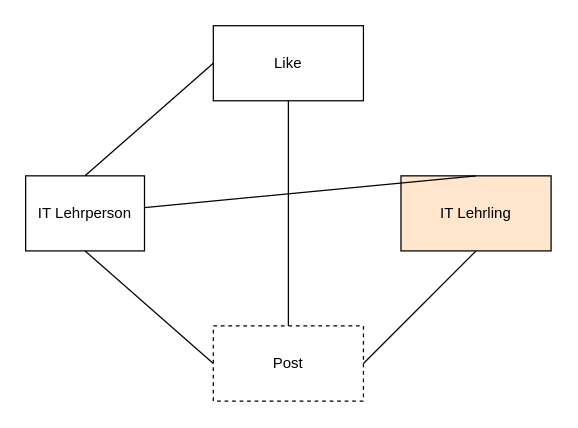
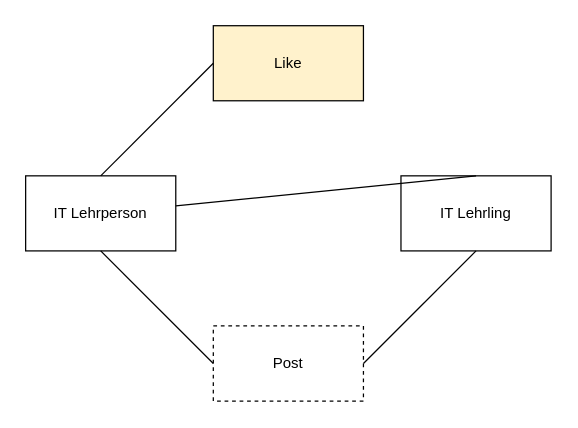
(288, 63) -> (288, 63)
(85, 213) -> (101, 213)
(476, 213) -> (476, 213)
(288, 214) -> none
